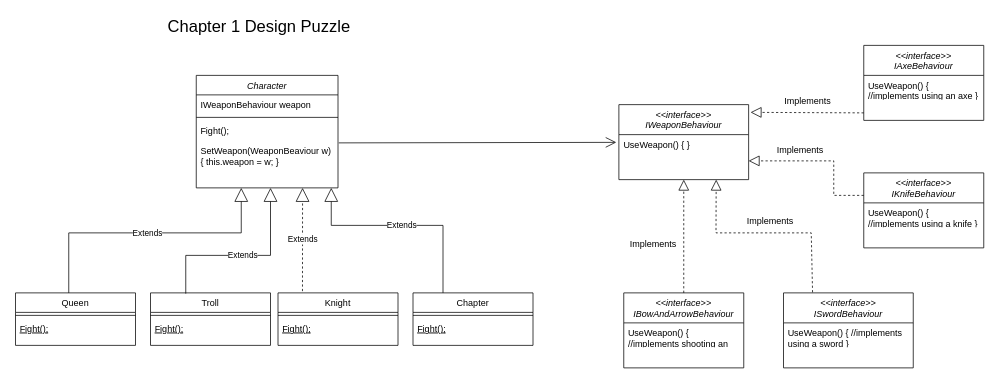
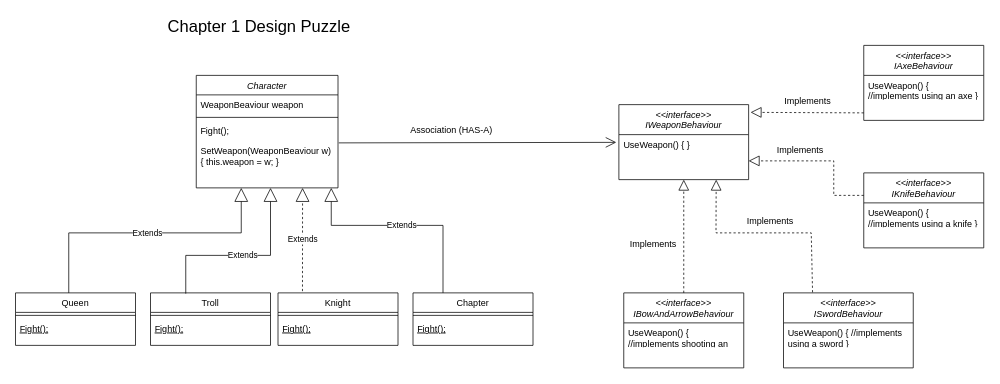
(256, 105) -> (251, 105)
none -> (451, 130)
